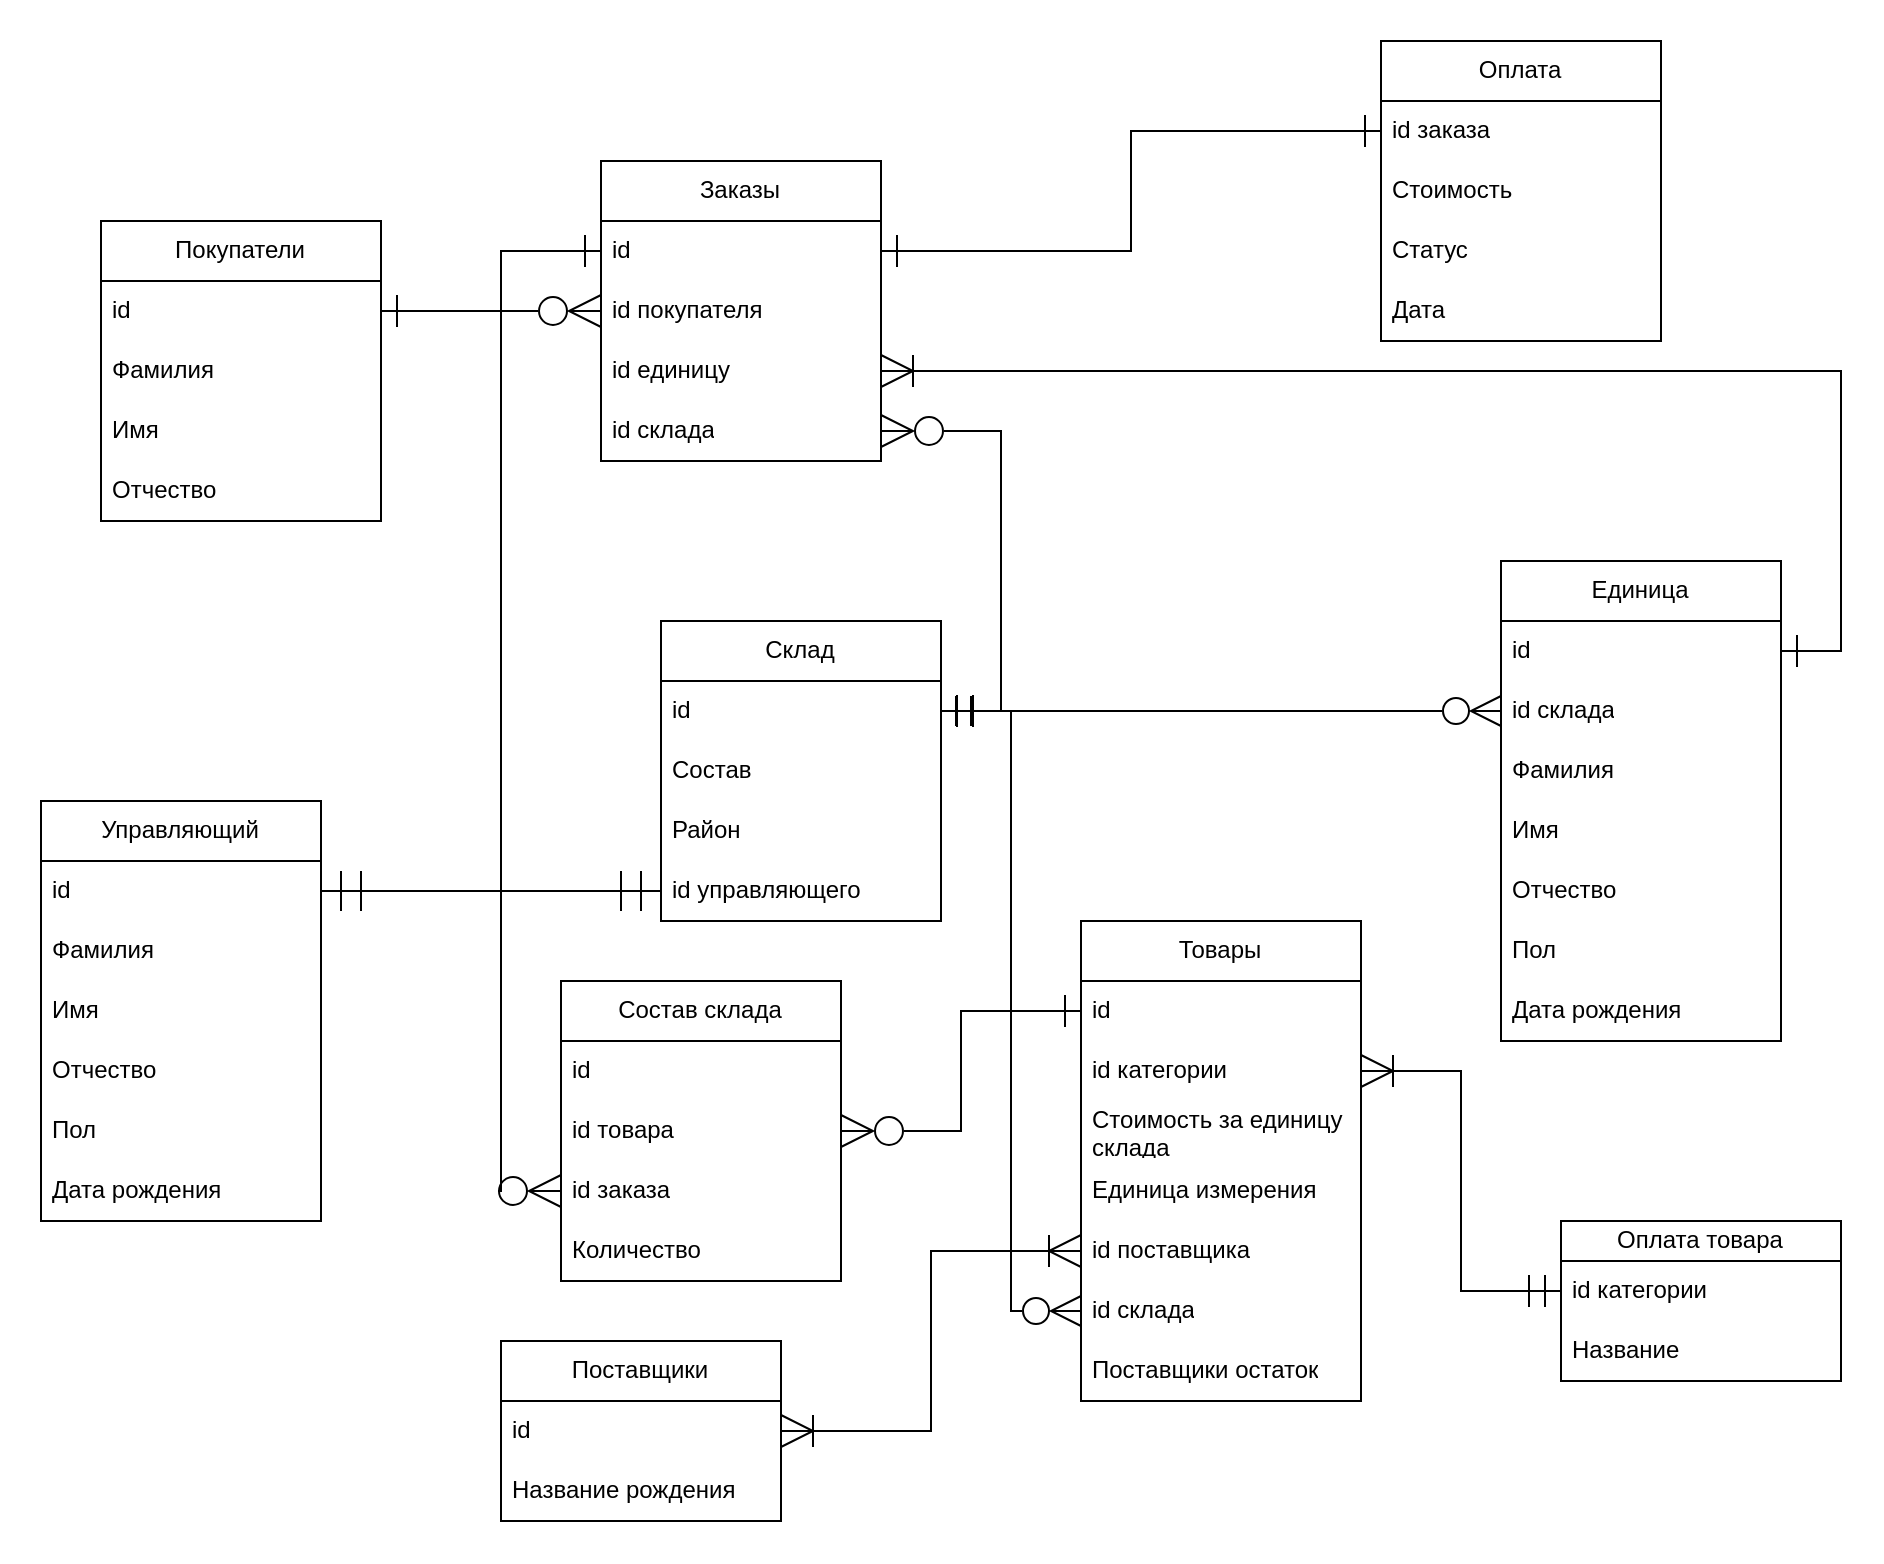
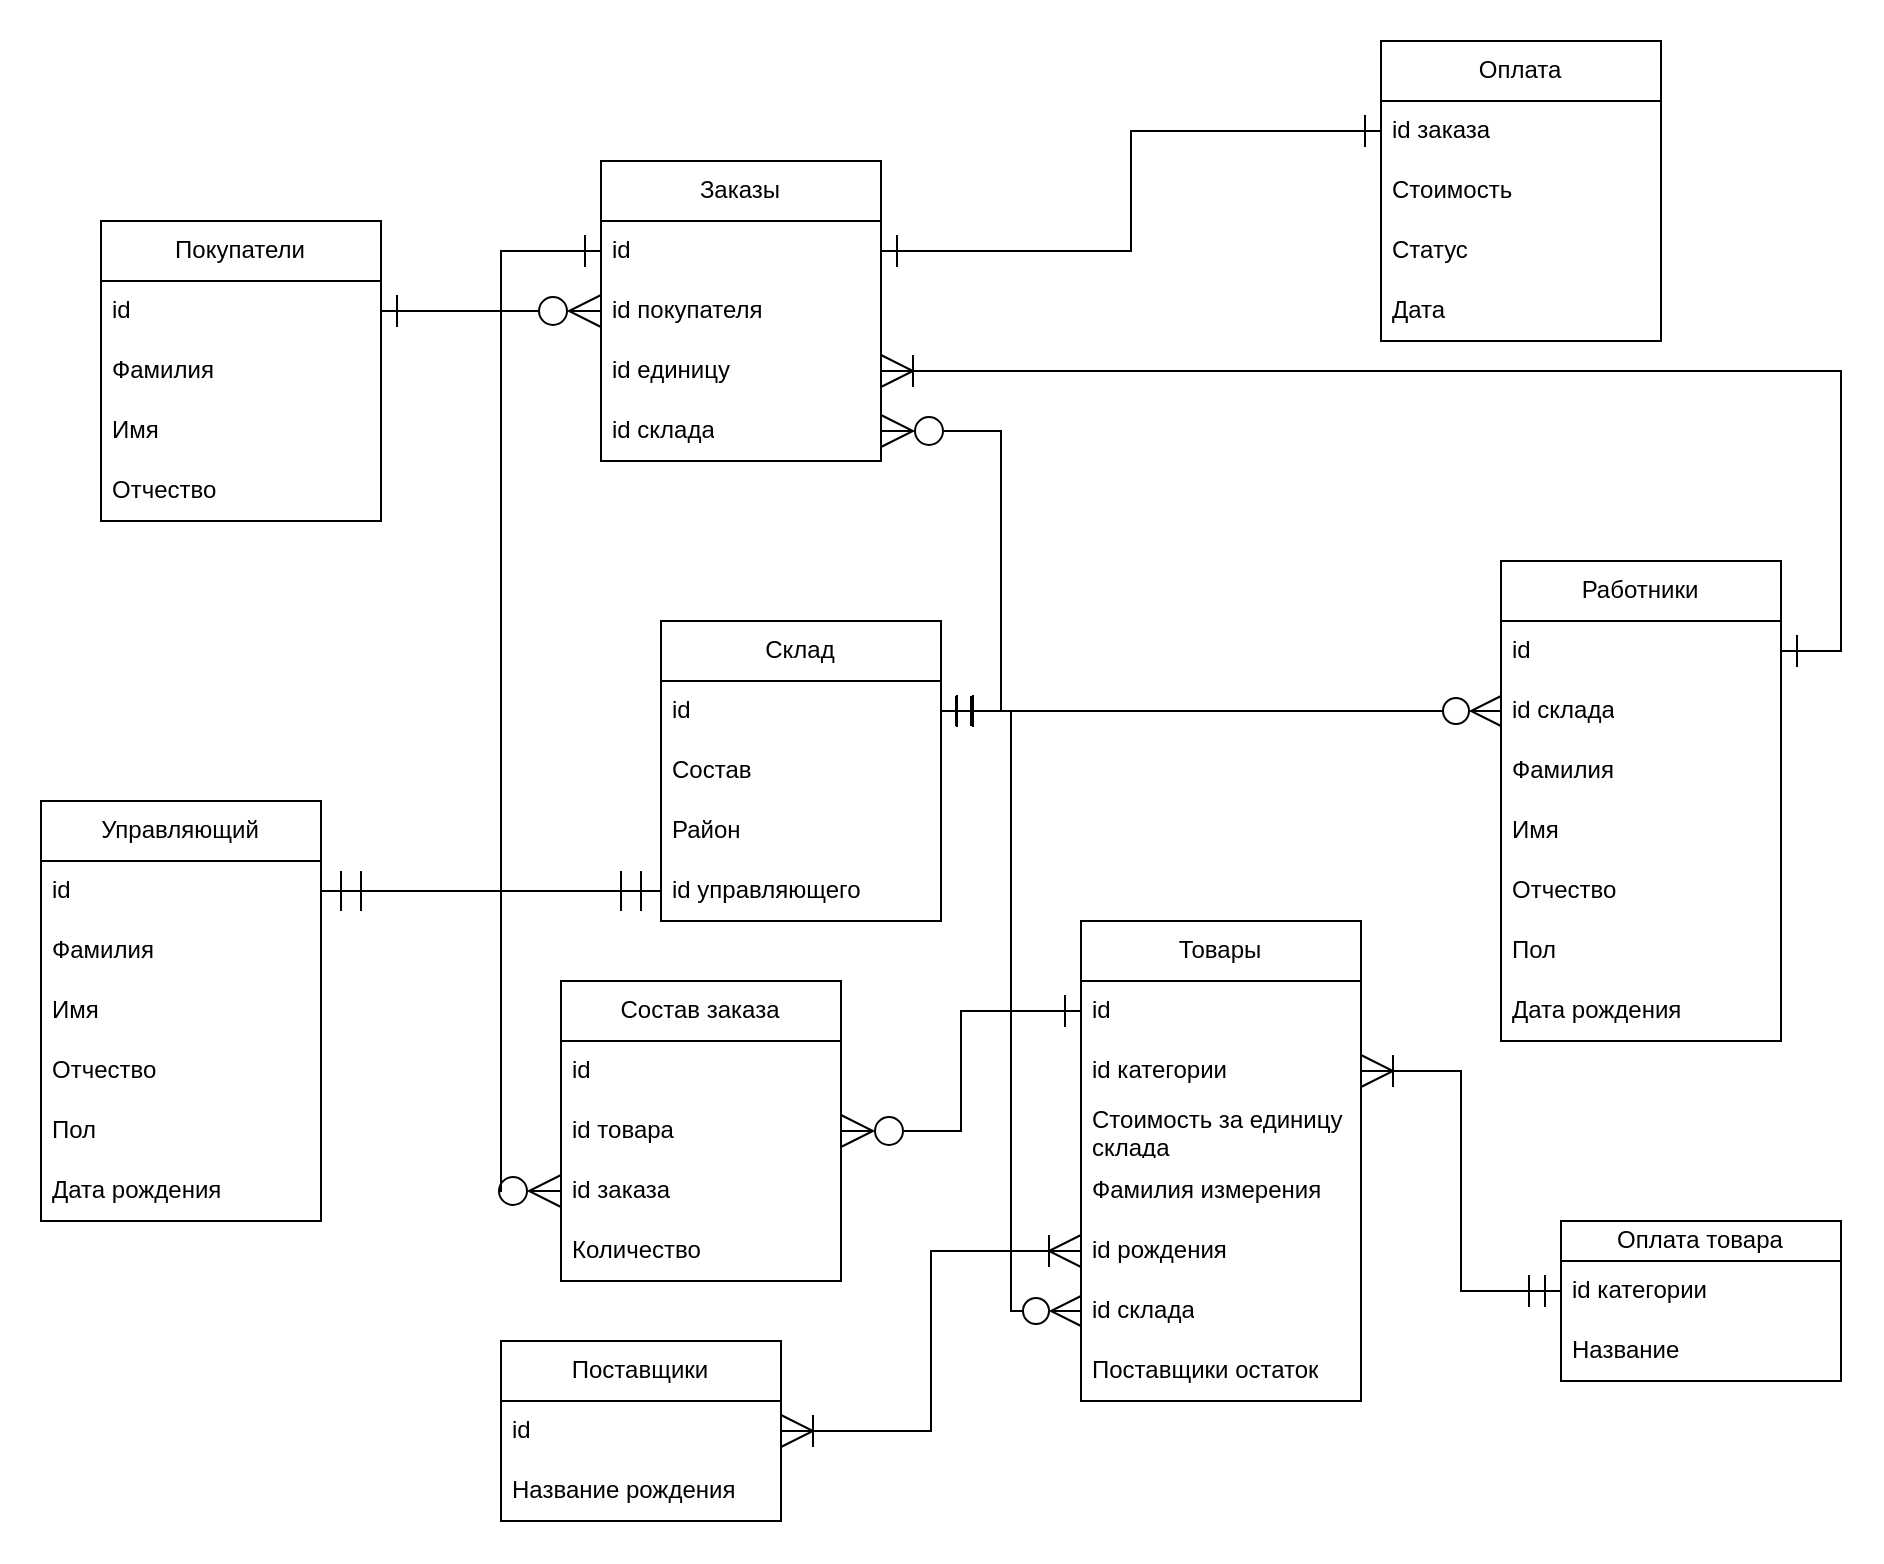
(1641, 591) -> (1641, 591)
(701, 1011) -> (701, 1011)
(1204, 1191) -> (1204, 1191)
(1174, 1251) -> (1161, 1251)
